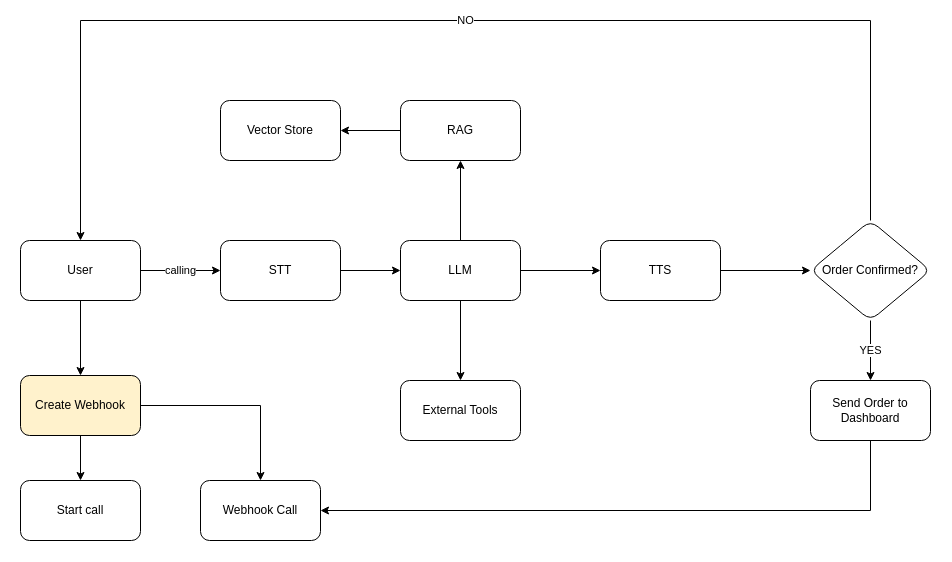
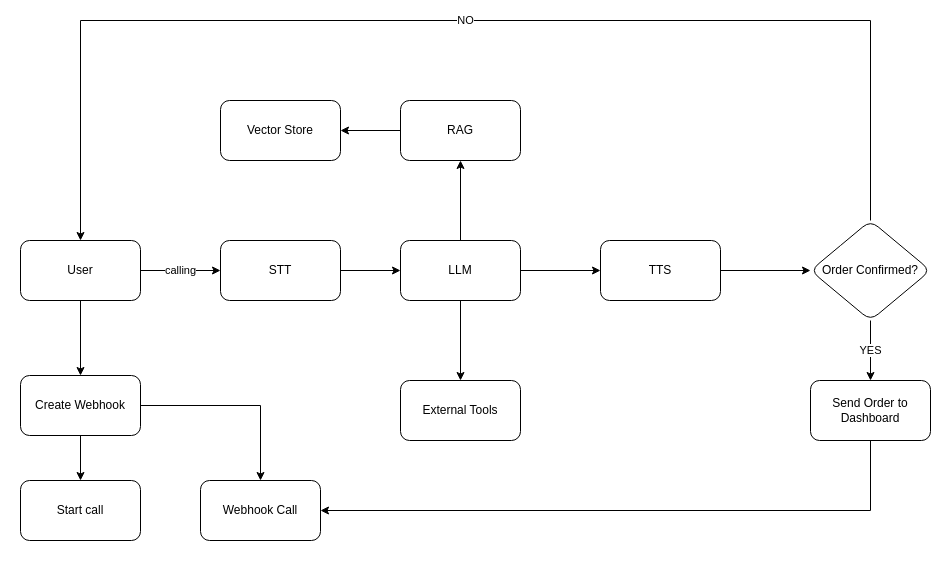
(81, 406) -> (81, 406)
